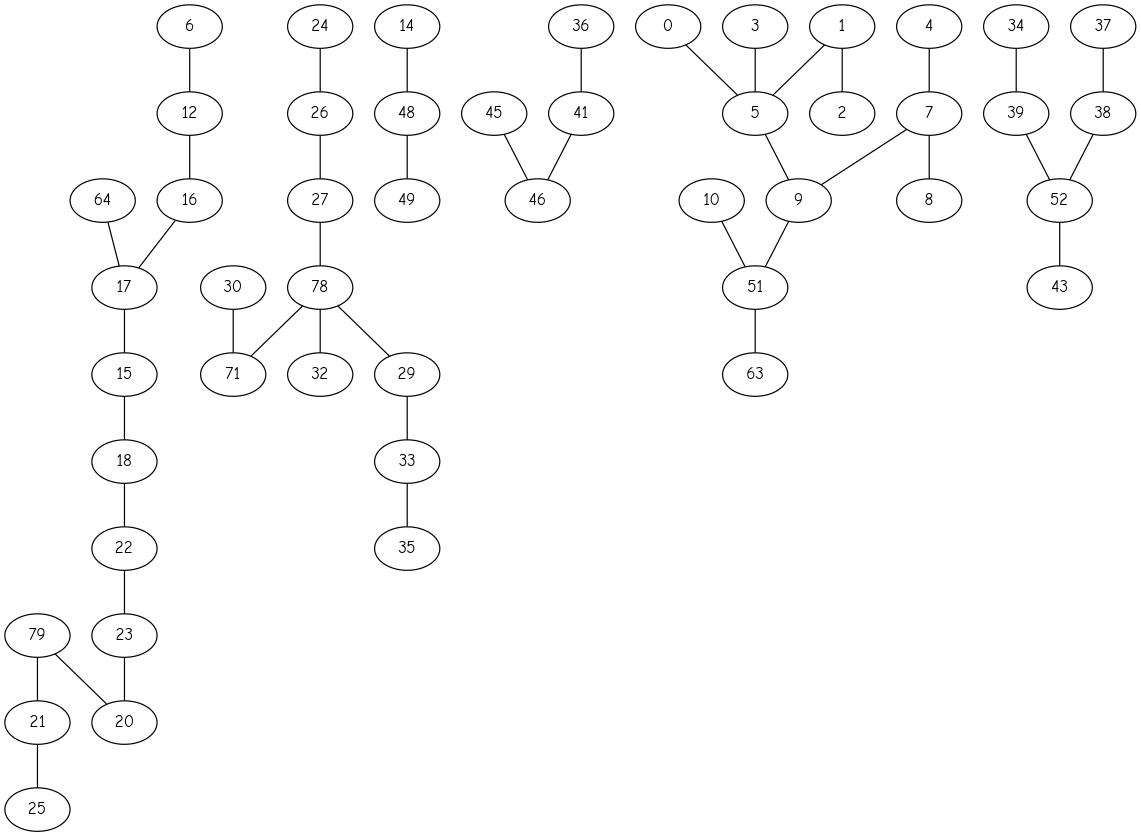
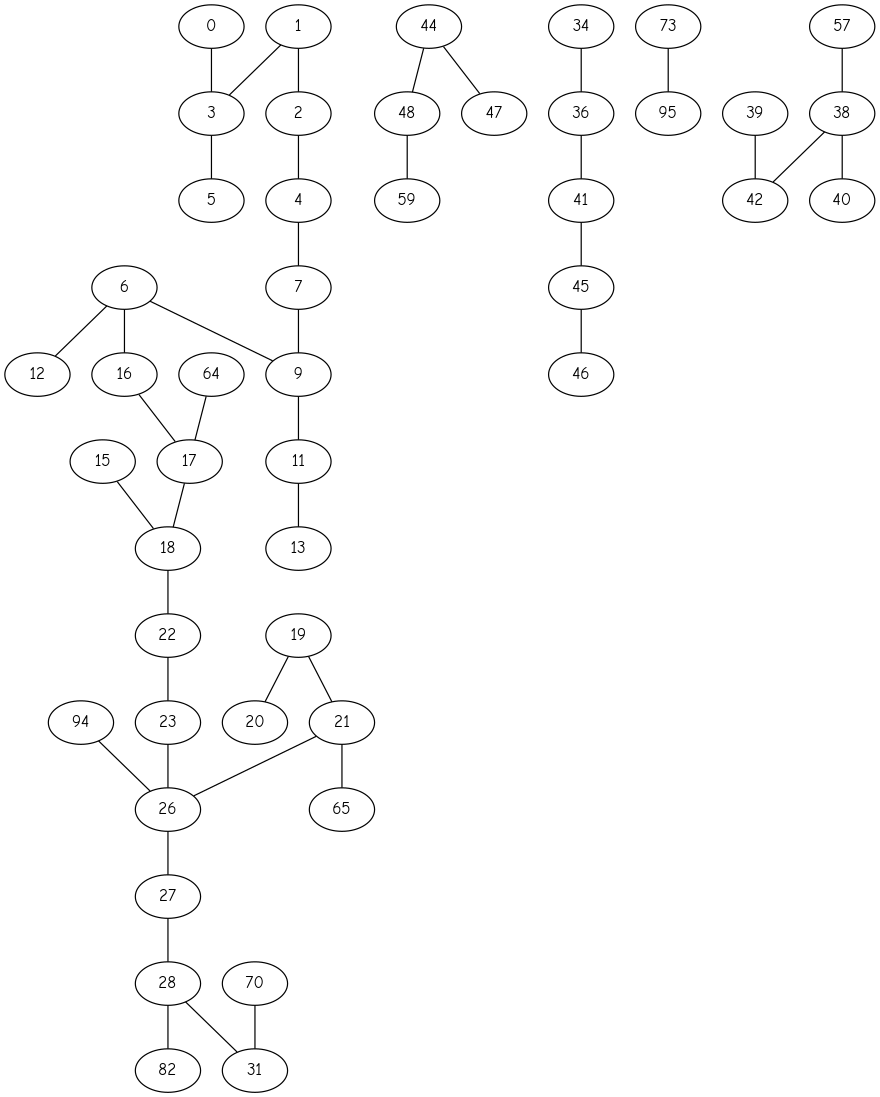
(320, 27) -> (81, 723)
(407, 27) -> (429, 27)
(1103, 27) -> (842, 27)
(712, 70) -> (211, 70)
(799, 70) -> (255, 70)
(1016, 70) -> (581, 70)
none -> (494, 114)
(190, 157) -> (124, 331)
none -> (298, 157)
(559, 157) -> (581, 244)
(777, 157) -> (211, 331)
(407, 201) -> (407, 201)
(712, 201) -> none
none -> (842, 201)
(929, 201) -> none
(1060, 201) -> (755, 201)
(233, 288) -> (255, 984)
(320, 288) -> (168, 984)
(755, 288) -> (298, 462)
(1060, 288) -> none
(124, 331) -> (179, 505)
(233, 375) -> (255, 1071)
(320, 375) -> (168, 1071)
(407, 375) -> none
(755, 375) -> (298, 549)
(407, 462) -> (668, 27)
(407, 549) -> (668, 114)
(37, 636) -> (298, 636)
(124, 679) -> (168, 766)
none -> (255, 766)
(37, 810) -> (342, 810)
